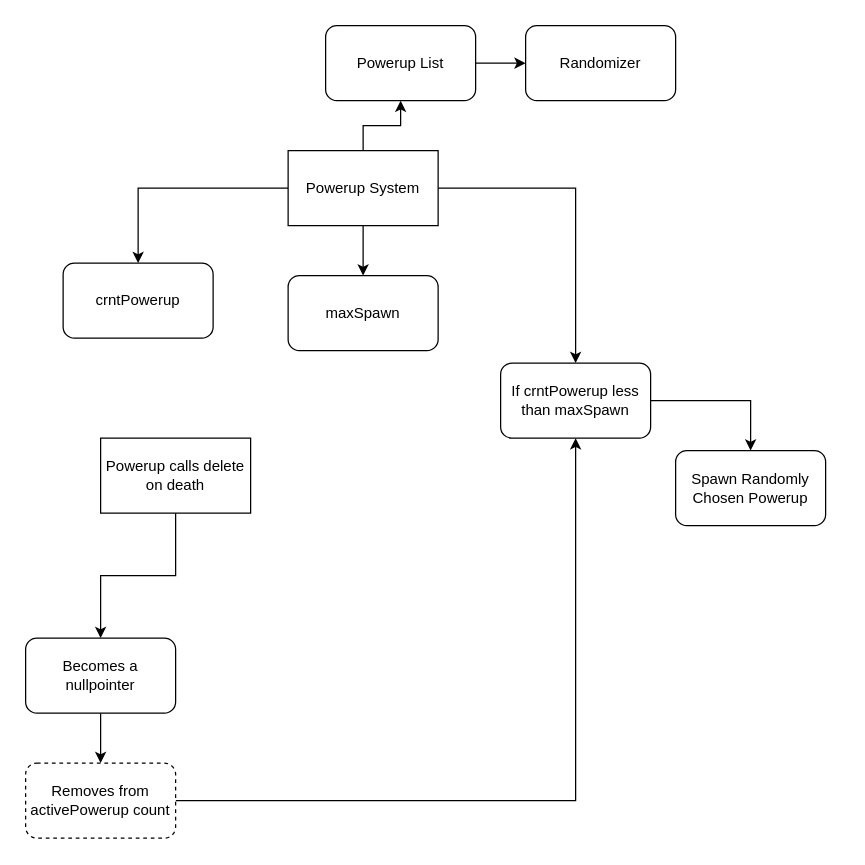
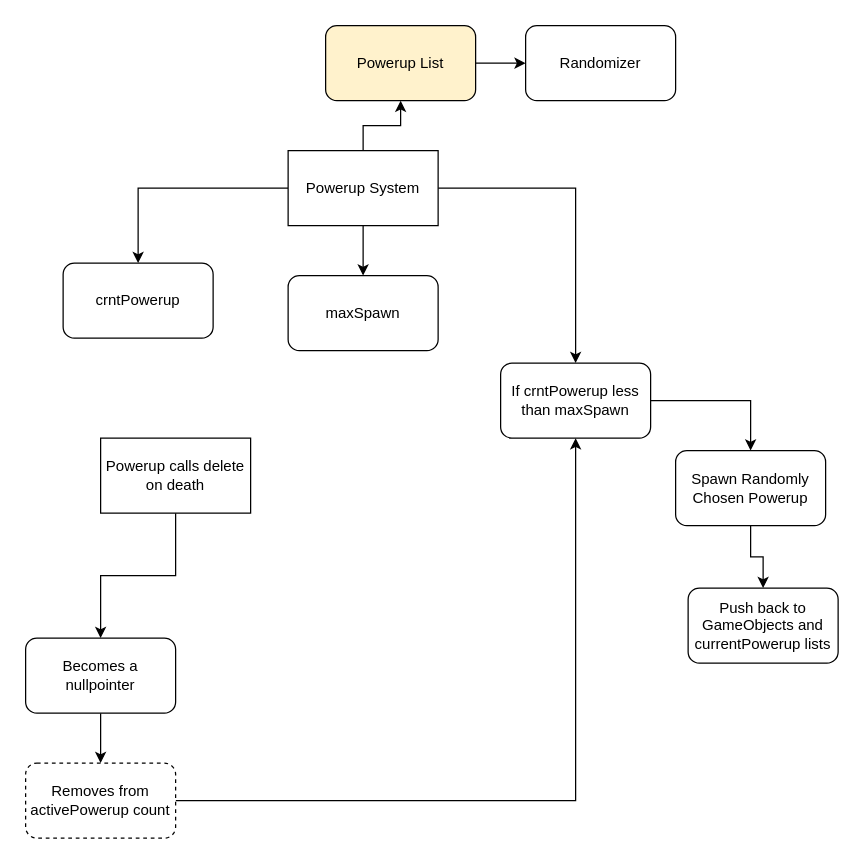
(401, 63) -> (401, 63)
none -> (753, 557)
none -> (763, 626)
